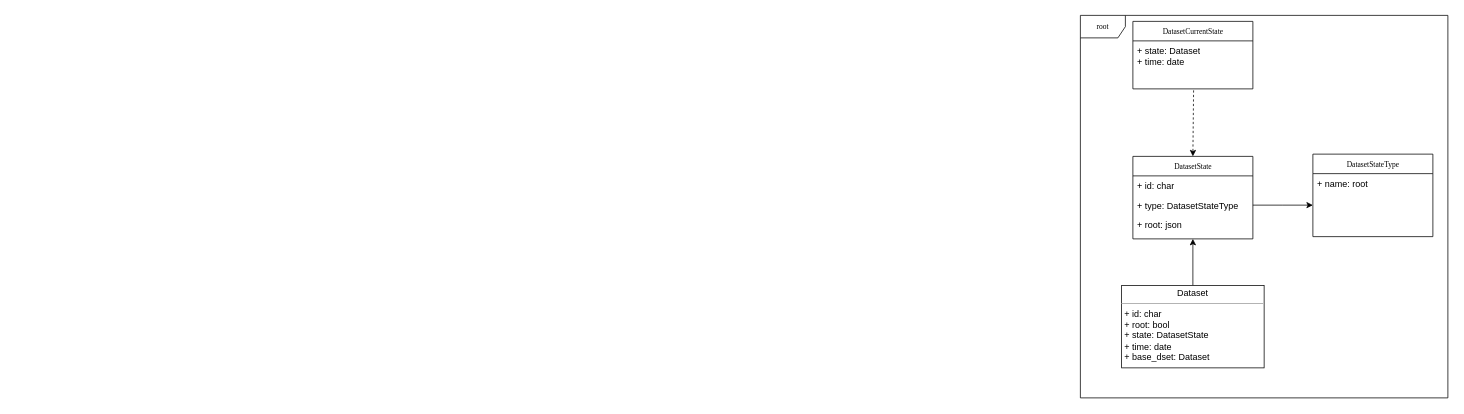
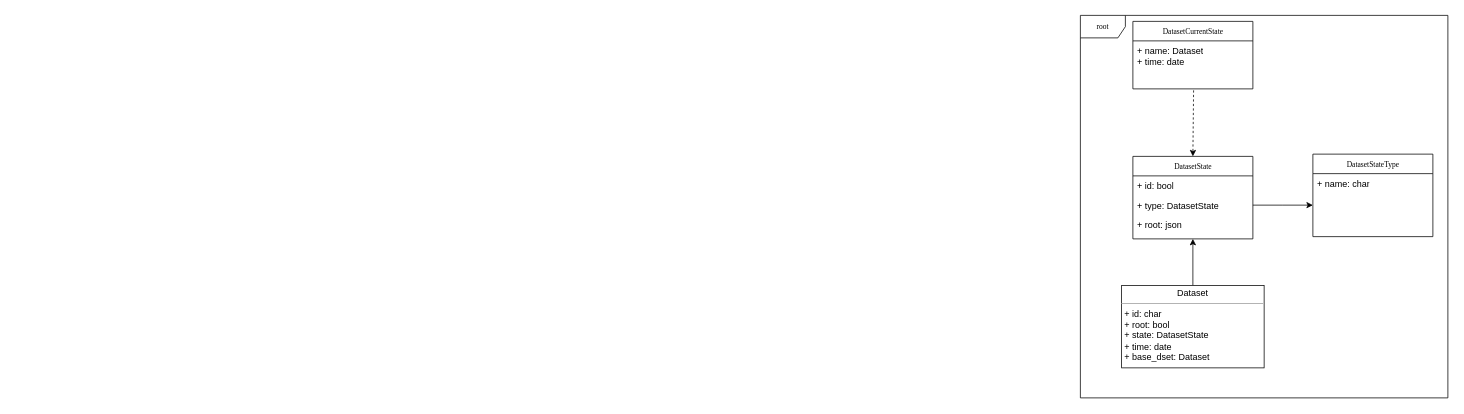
(1174, 57) -> (1172, 57)
(1344, 184) -> (1344, 184)
(1158, 187) -> (1157, 187)
(1194, 211) -> (1184, 206)
